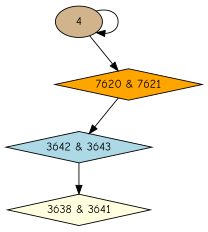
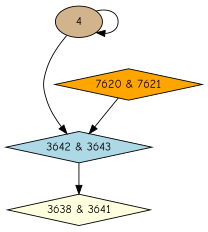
(101, 50) -> (44, 80)
